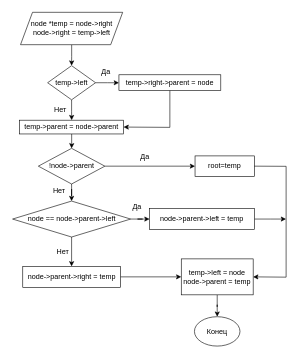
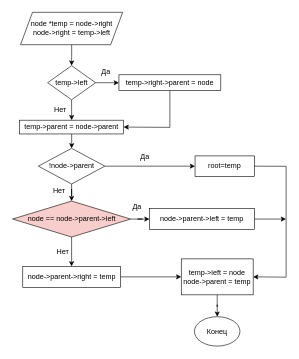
(72, 219) -> (72, 219)
